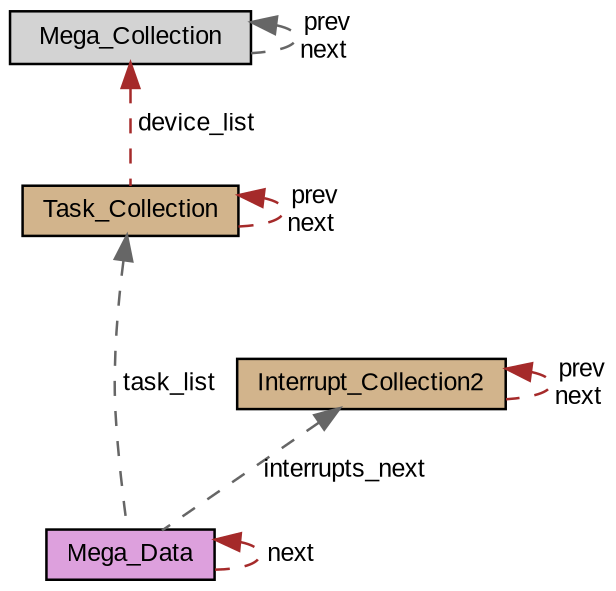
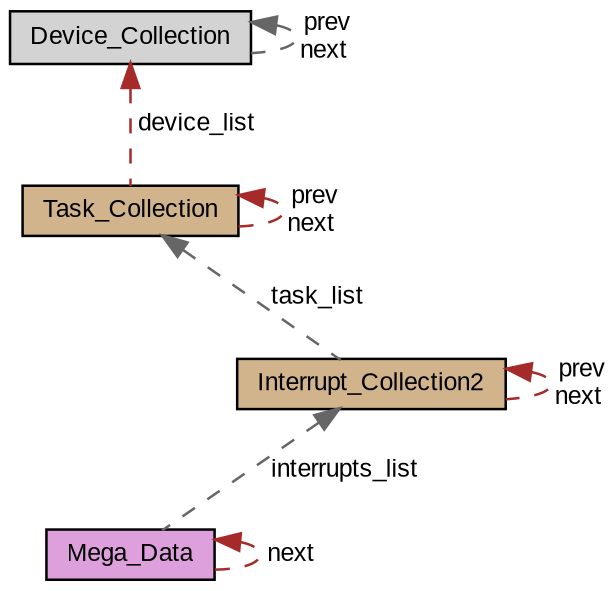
(131, 38) -> (131, 38)
(115, 396) -> (262, 305)
(341, 471) -> (341, 471)
